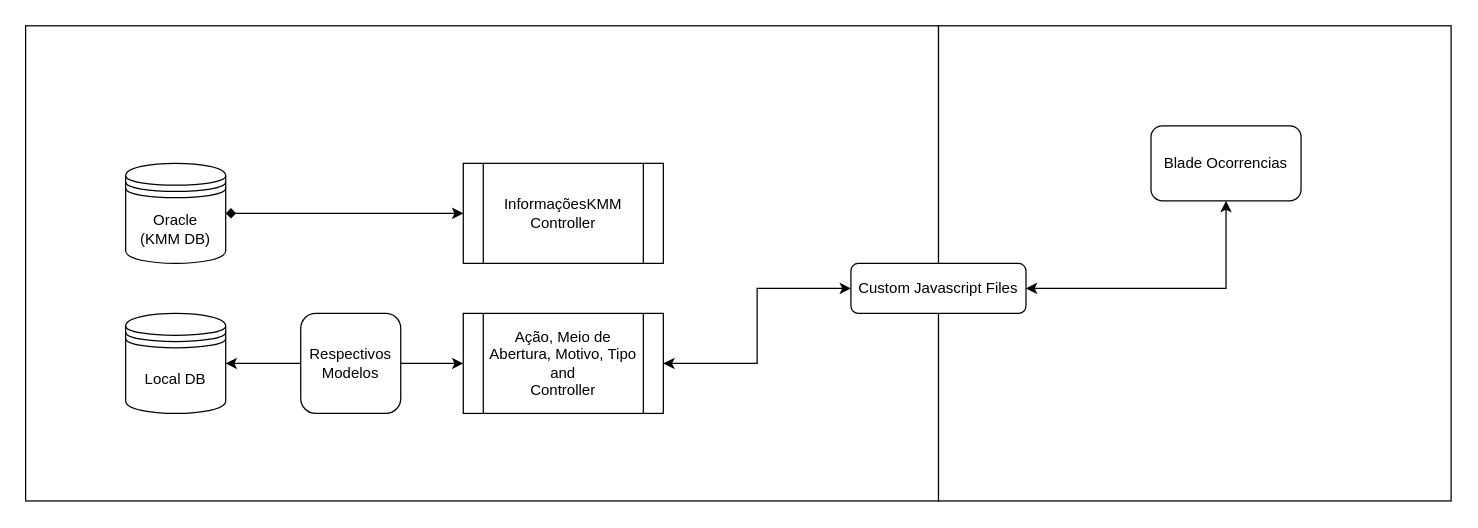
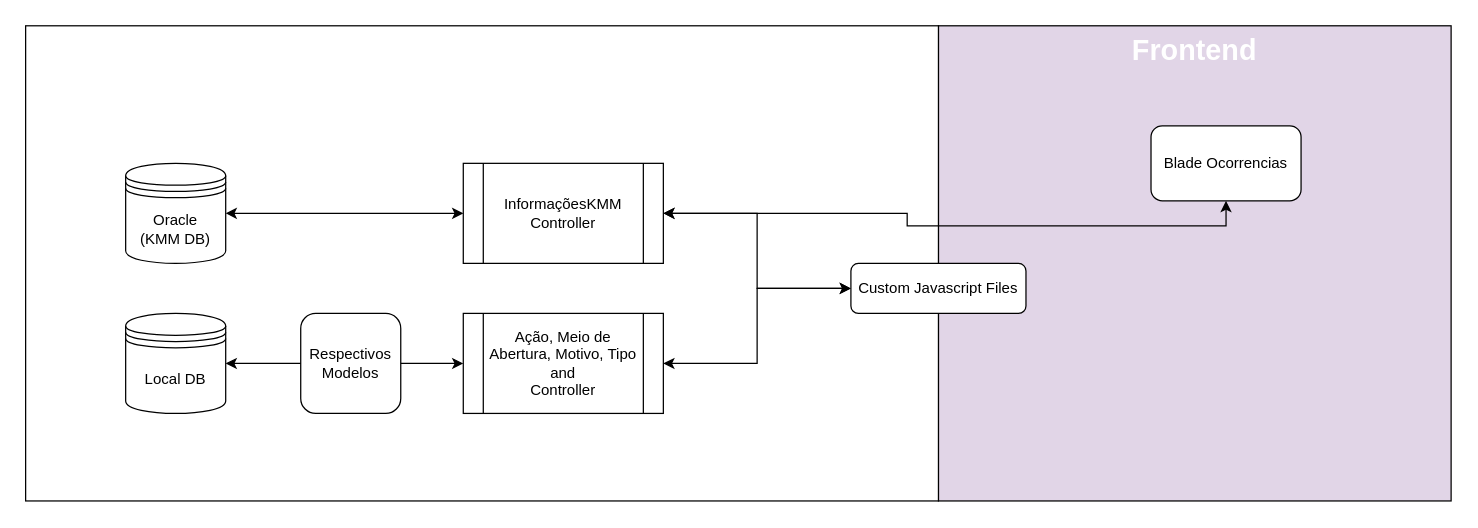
(236, 213) -> (235, 213)
none -> (757, 250)
(1194, 263) -> (1194, 263)
(1163, 288) -> (988, 226)
